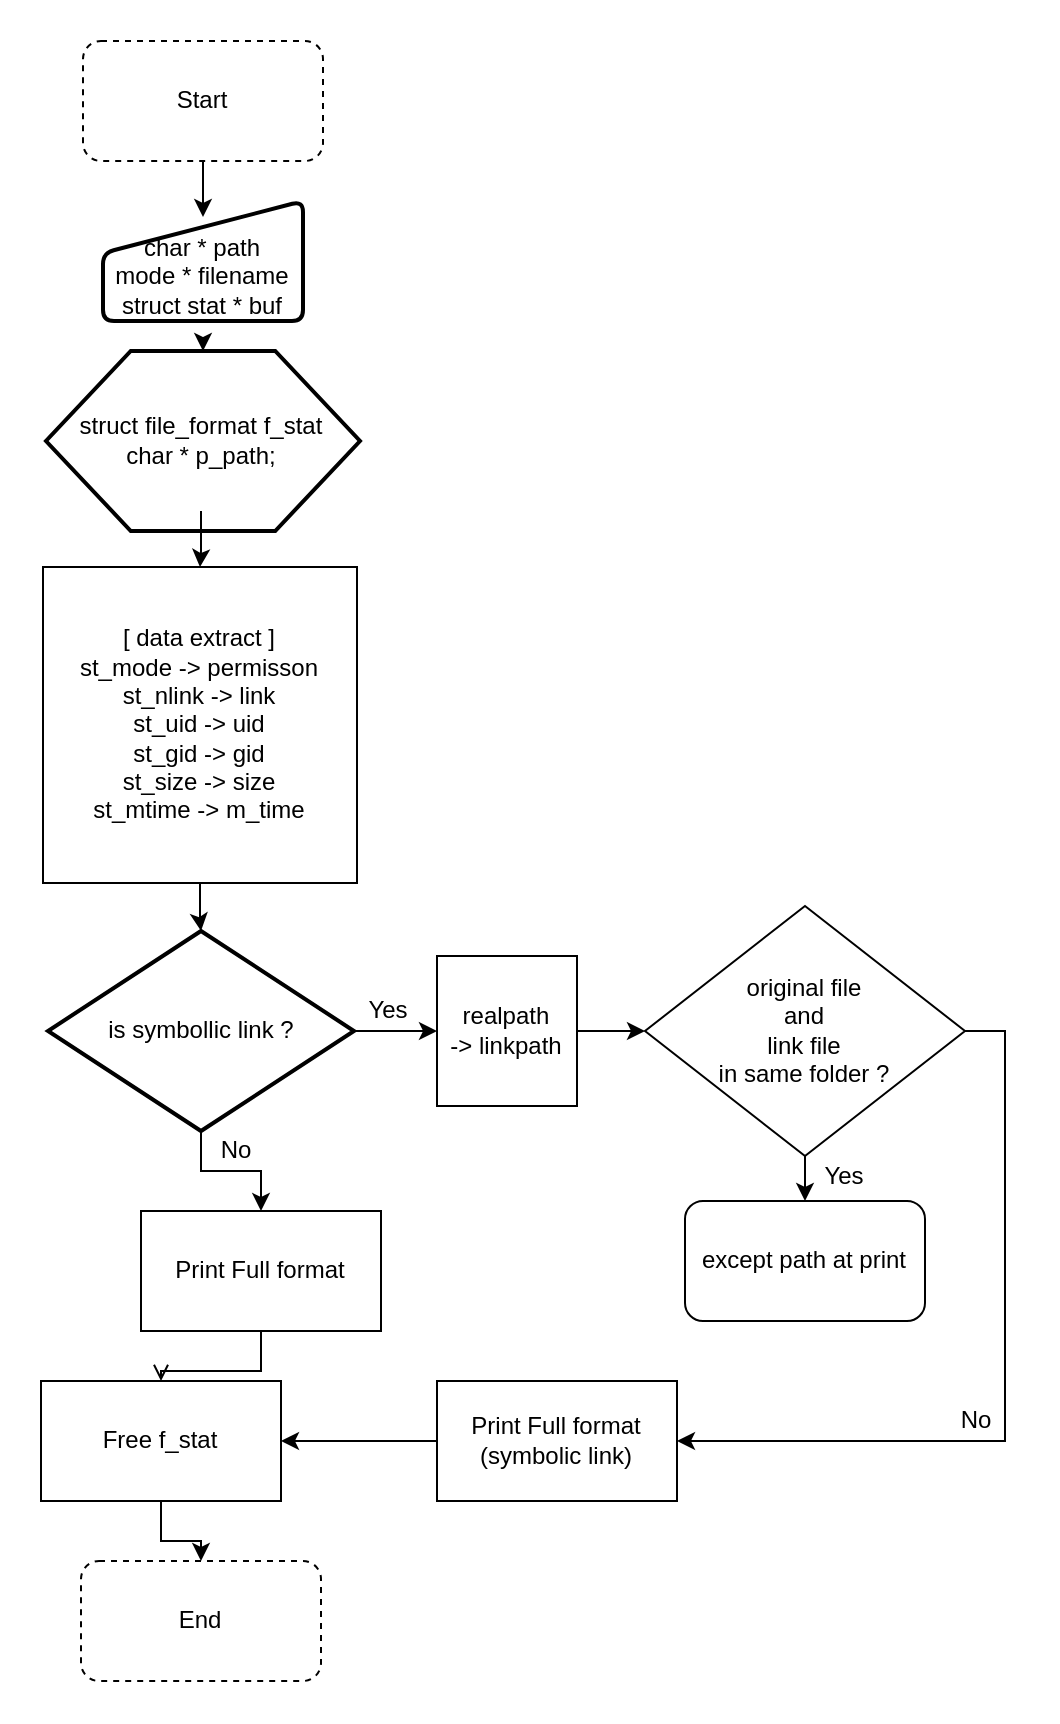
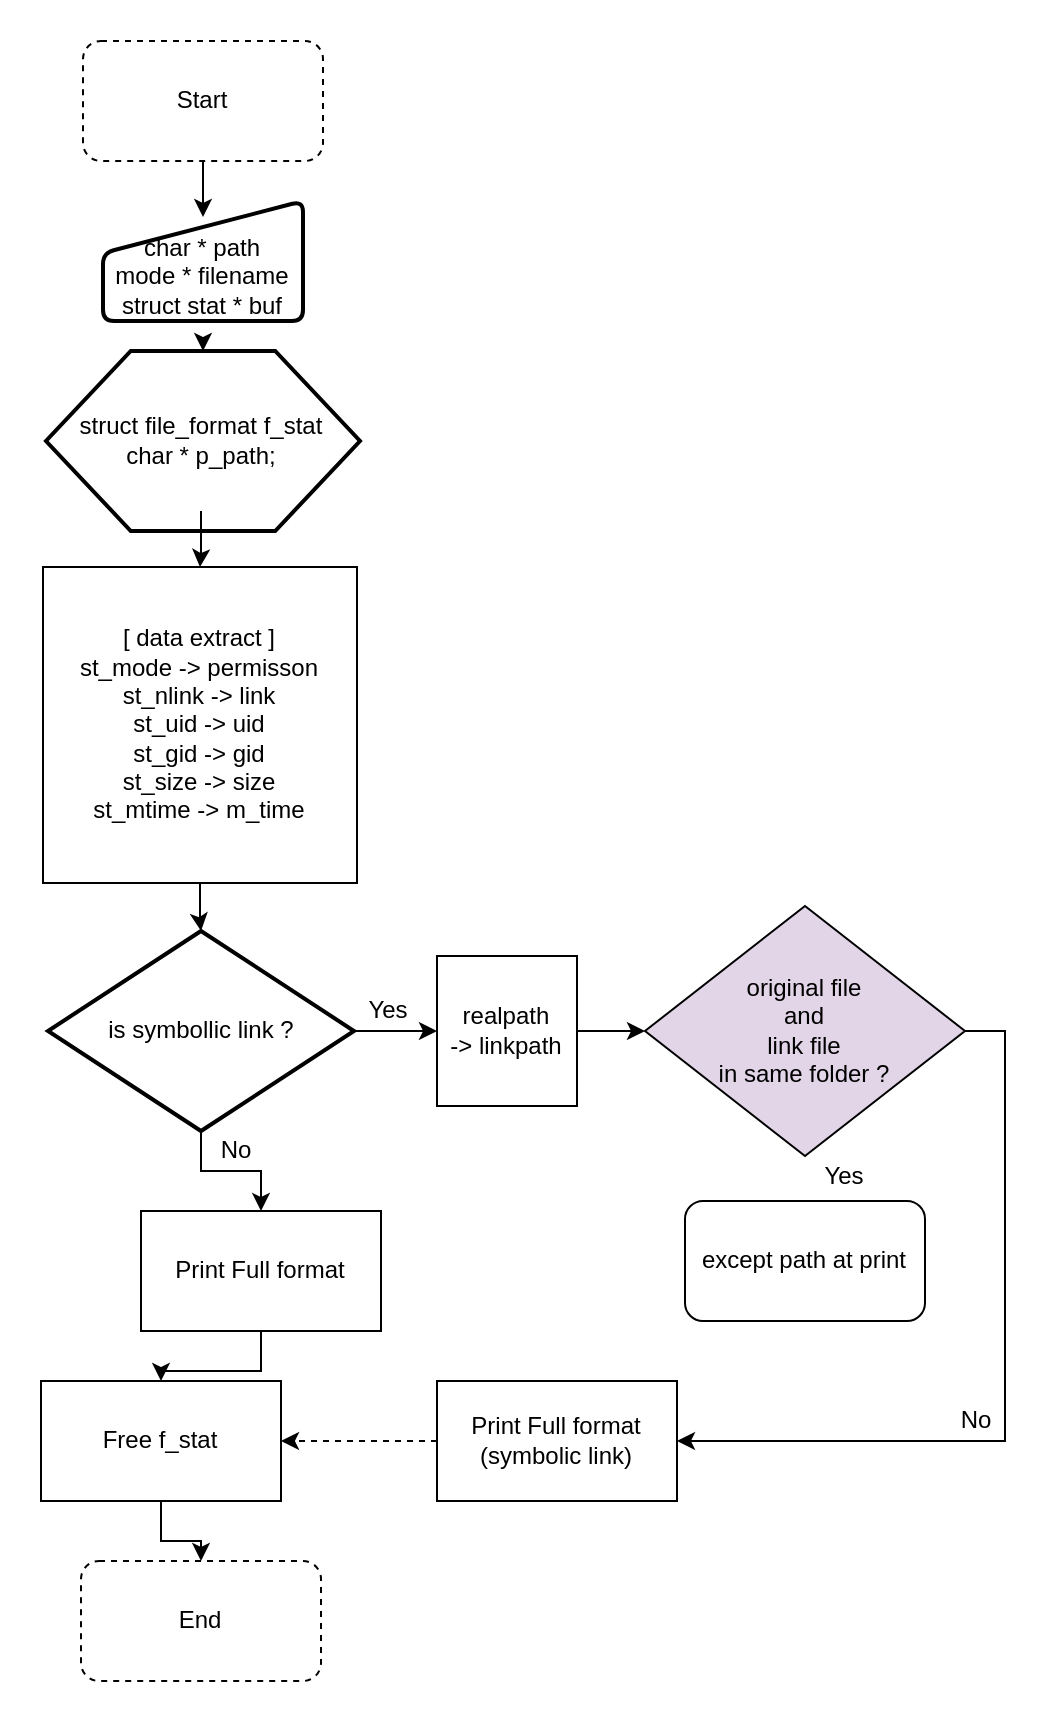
(805, 1031) -> (805, 1031)
(805, 1172) -> none
(162, 1371) -> (162, 1371)
(363, 1441) -> (363, 1441)
